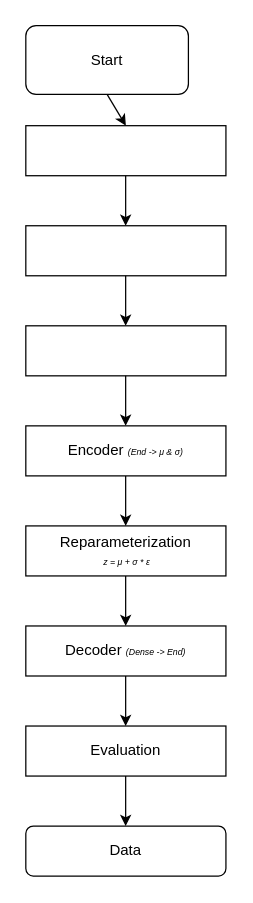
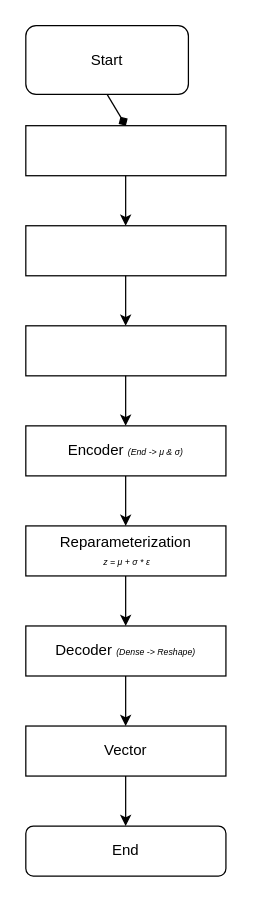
(121, 118) -> (120, 116)
(126, 651) -> (126, 651)
(126, 751) -> (126, 751)
(126, 851) -> (126, 851)
